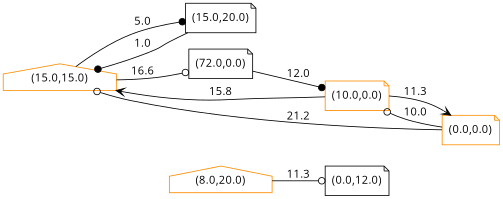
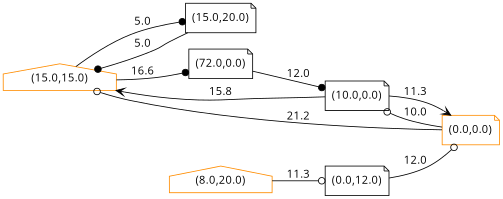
(143, 44) -> (143, 44)
(149, 78) -> (149, 78)
(357, 96) -> (357, 96)
none -> (423, 169)
